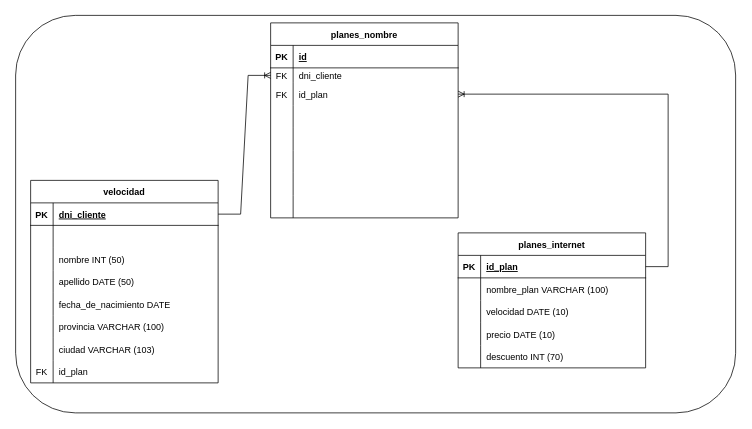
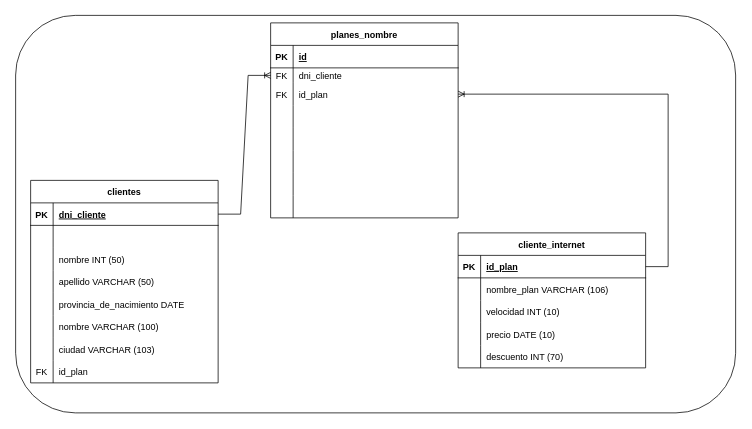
(124, 192) -> (124, 192)
(551, 245) -> (551, 245)
(98, 282) -> (106, 282)
(545, 290) -> (545, 290)
(115, 305) -> (123, 305)
(529, 312) -> (527, 312)
(112, 327) -> (107, 327)
